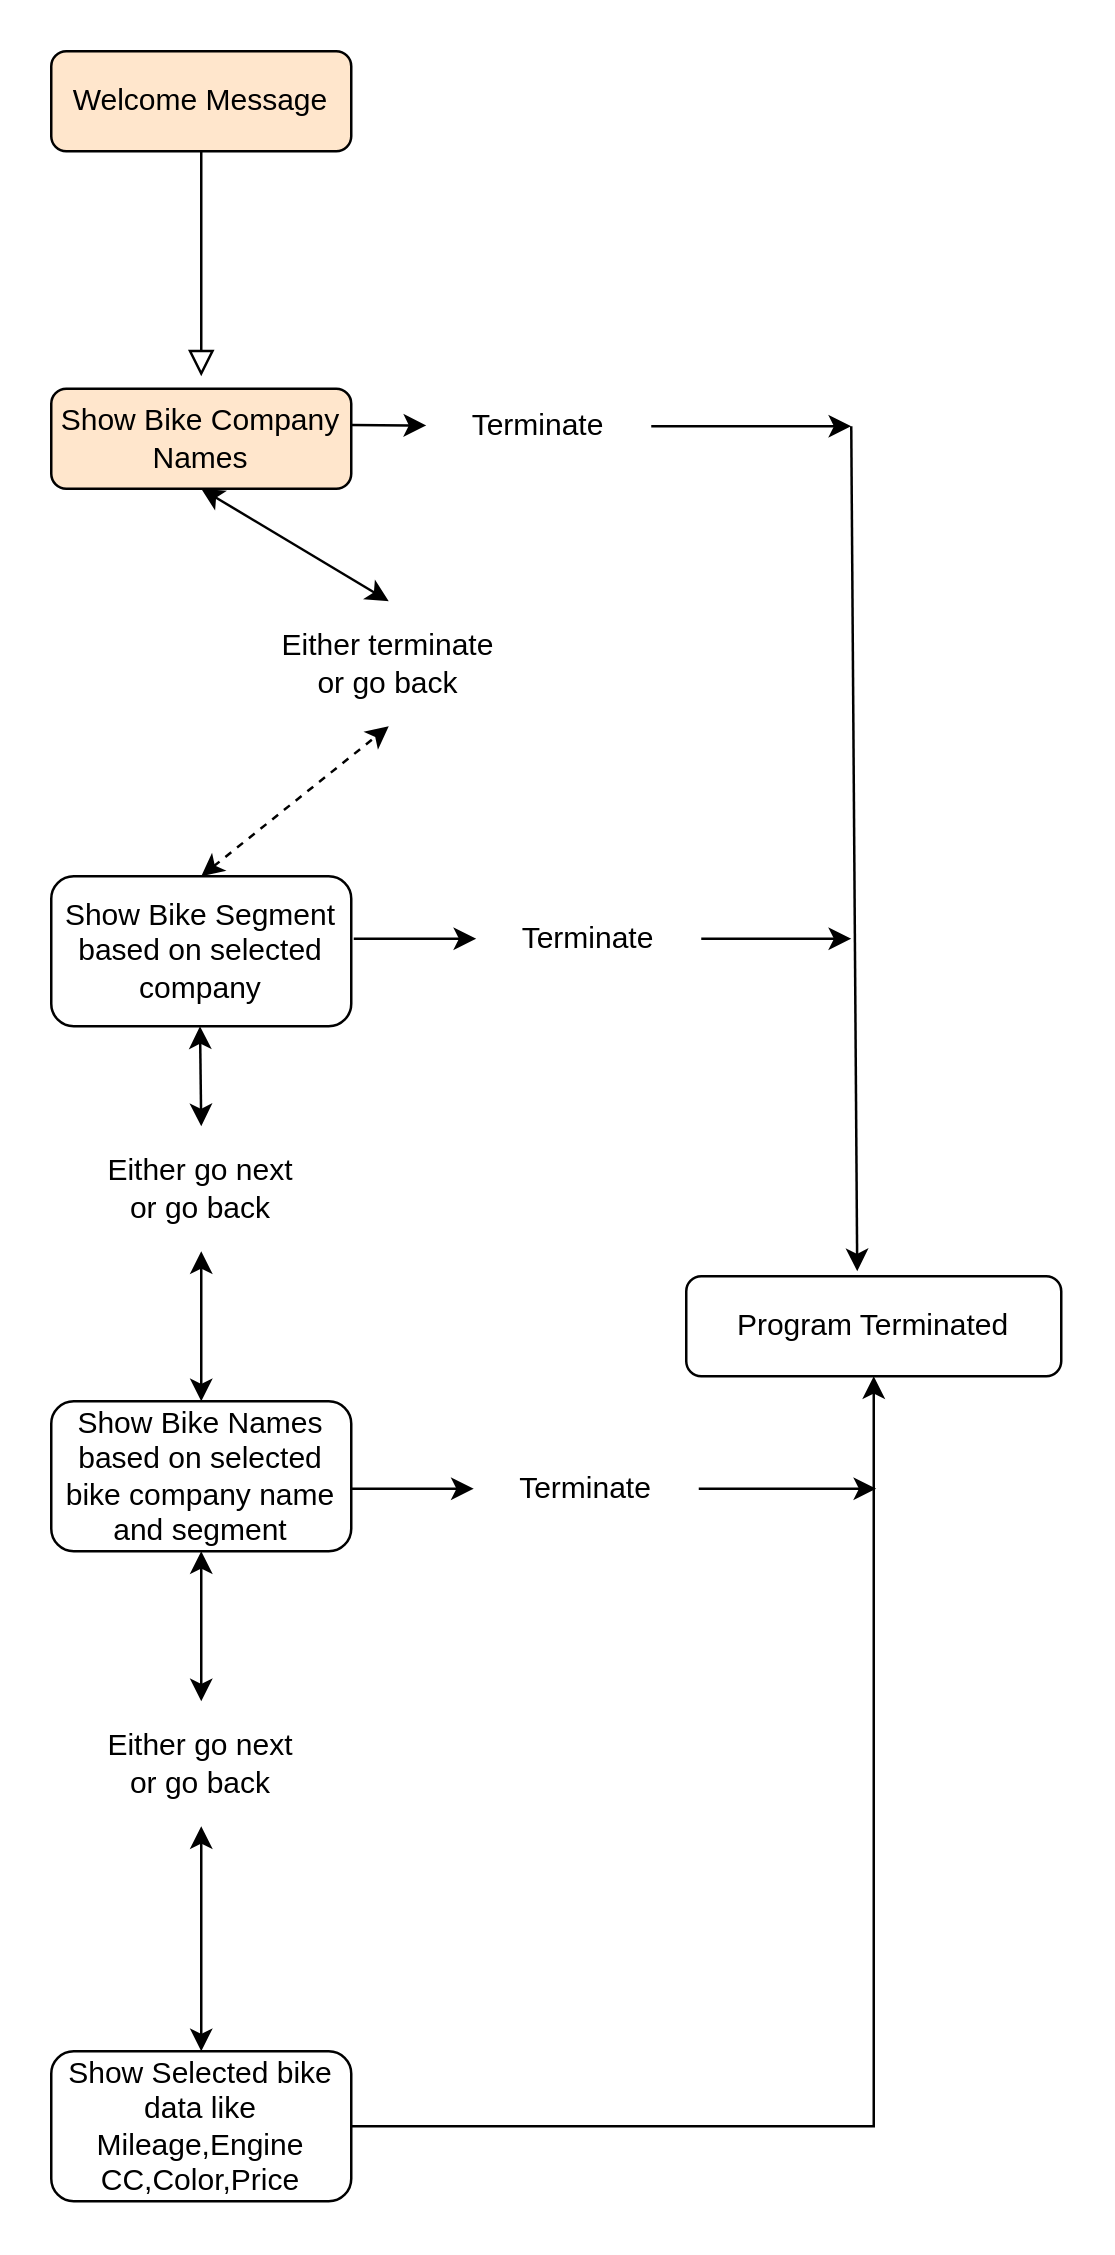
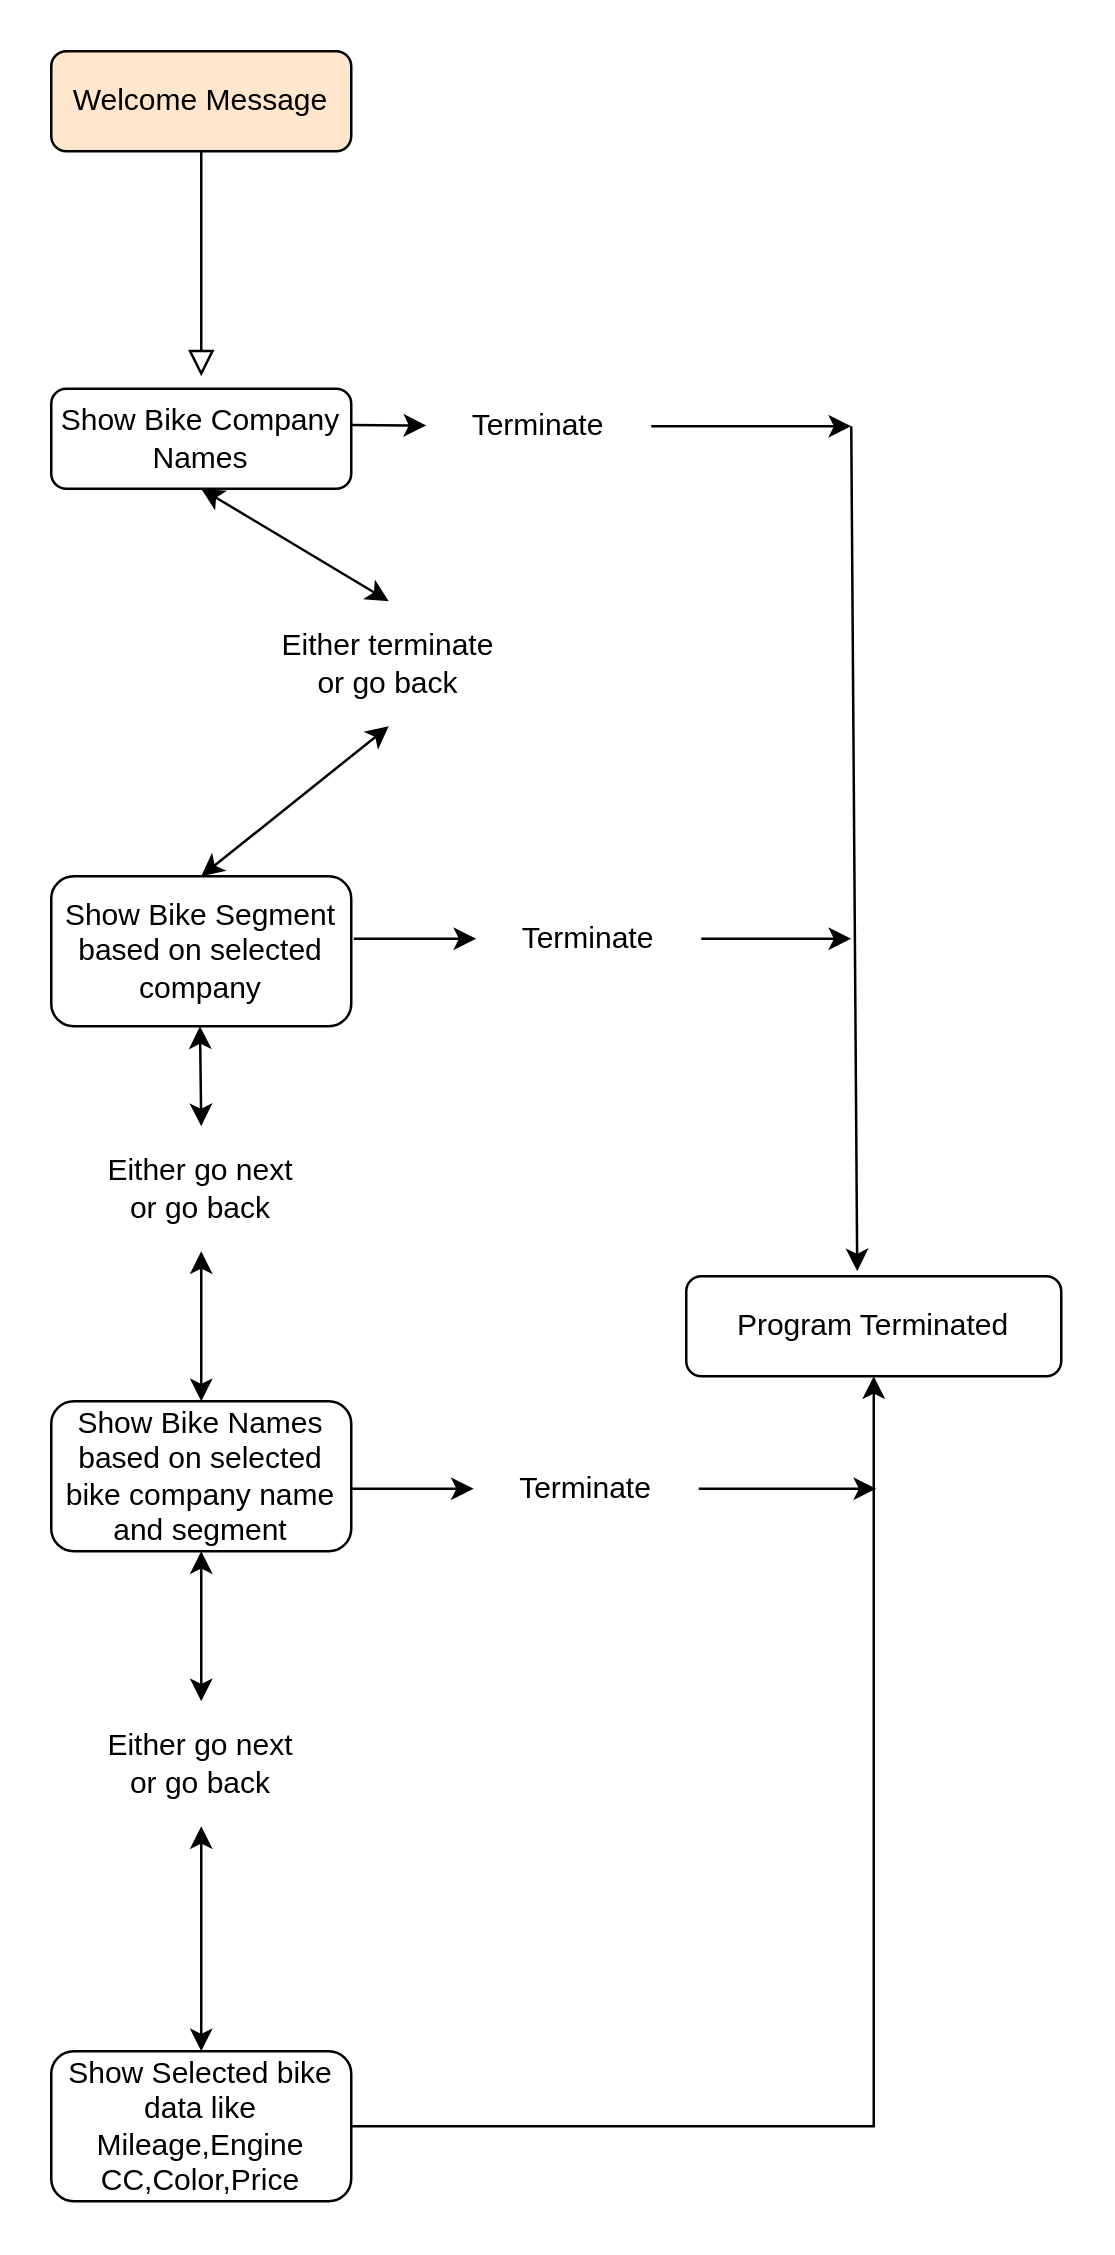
(201, 439) -> (201, 439)
(297, 800) -> (297, 800)
